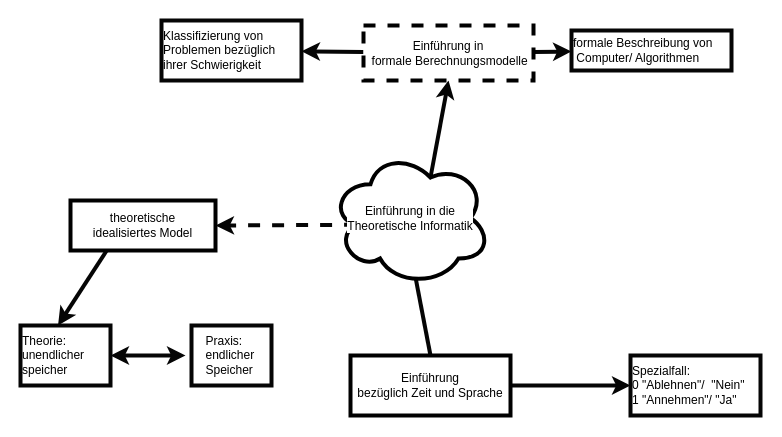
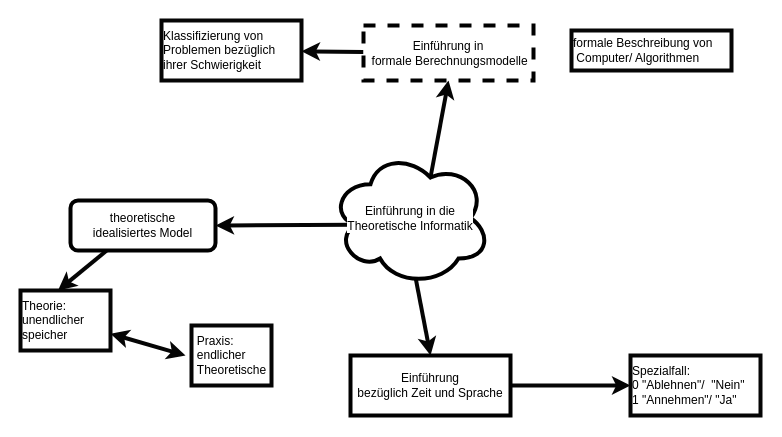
(547, 52) -> none
(338, 225) -> (338, 225)
(143, 226) -> (143, 226)
(429, 346) -> (428, 341)
(66, 356) -> (66, 321)
(232, 356) -> (232, 356)
